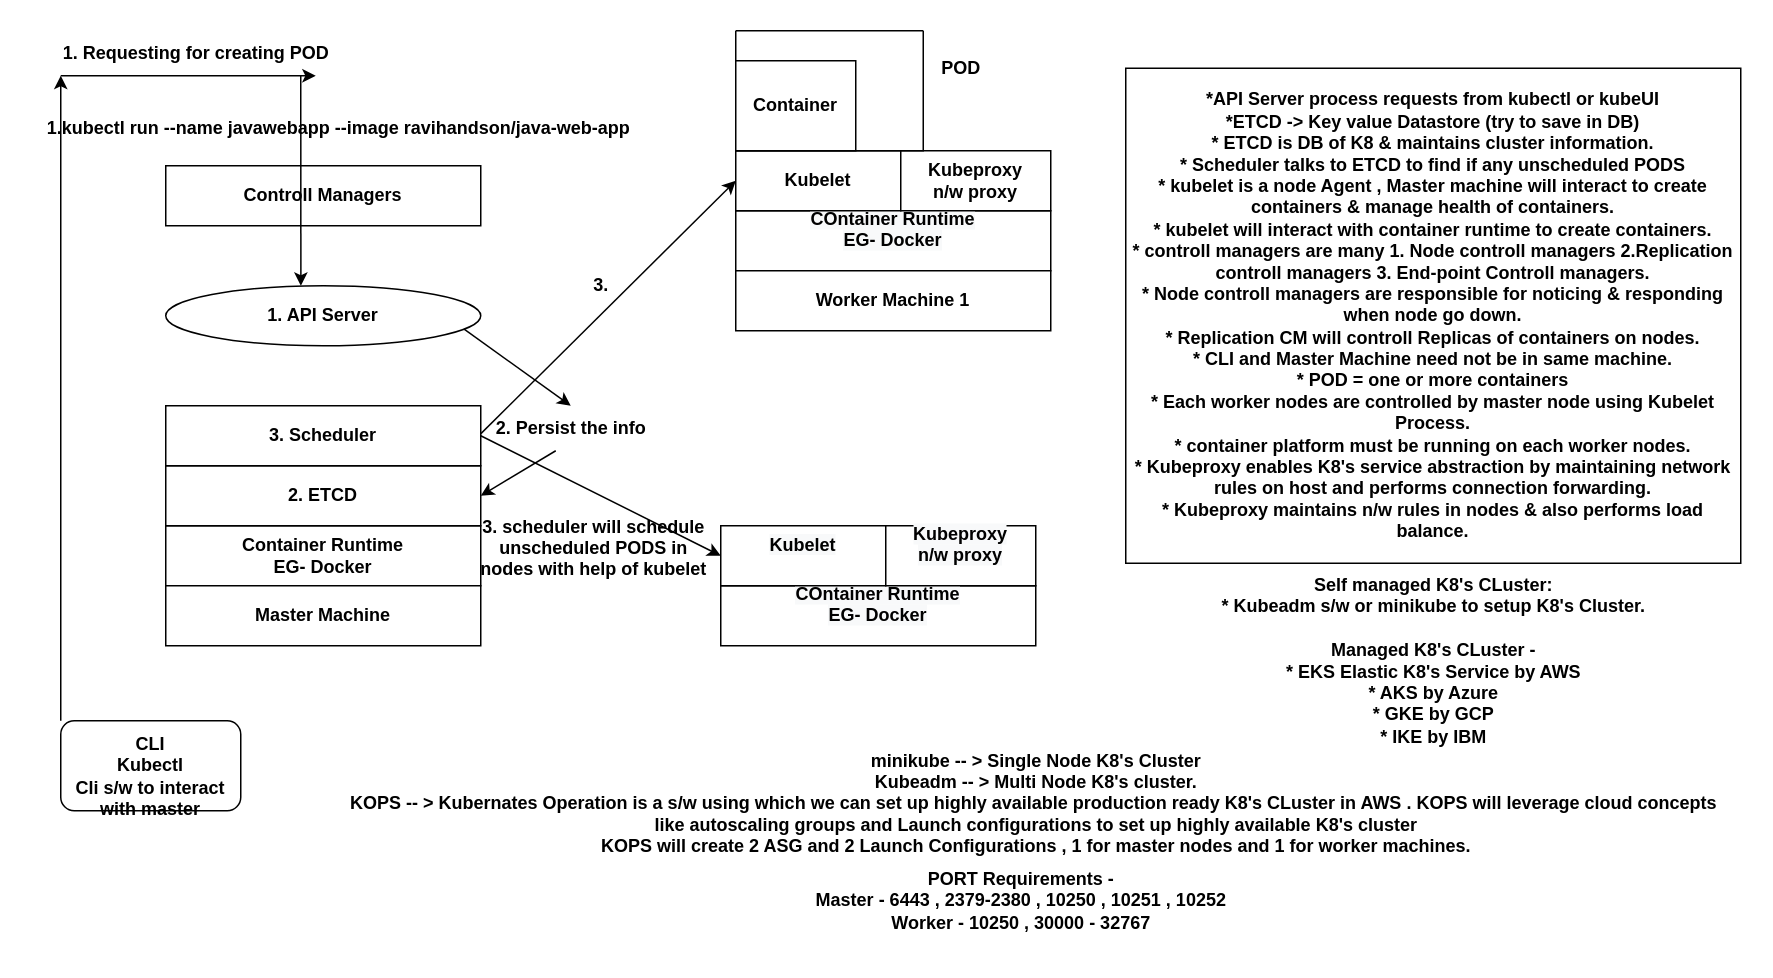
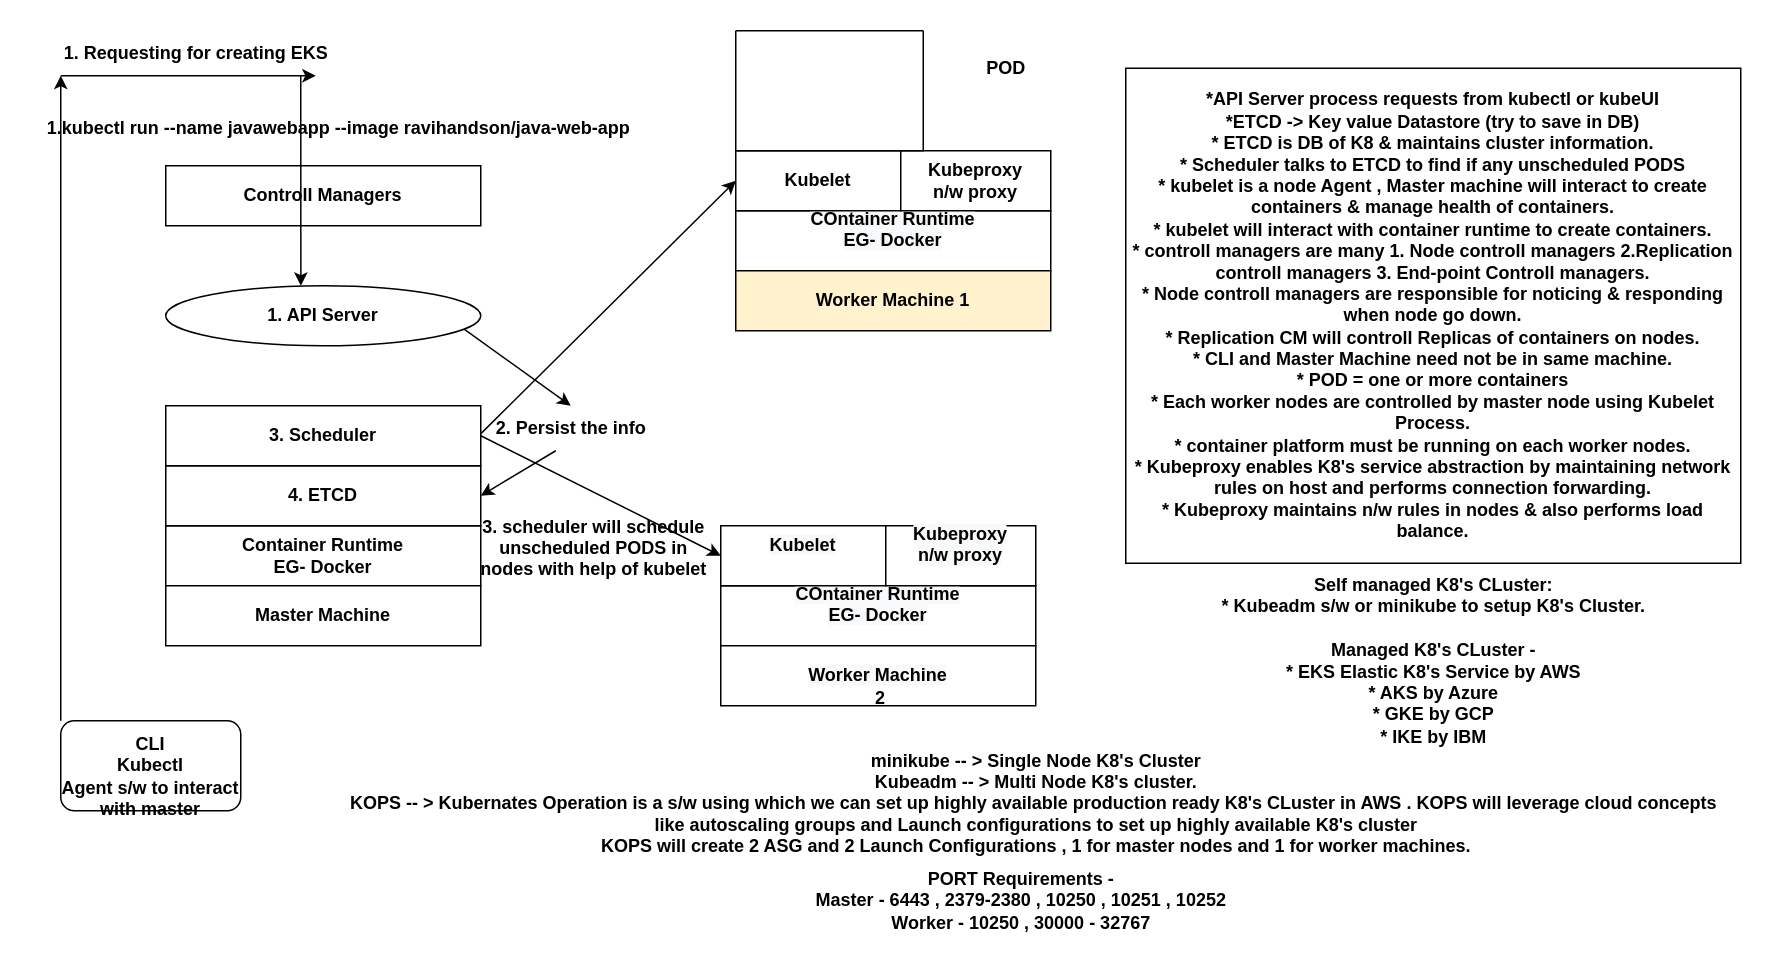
(197, 53) -> (197, 53)
(961, 68) -> (1006, 68)
(796, 106) -> none
(601, 286) -> none
(893, 301) -> (893, 301)
(323, 496) -> (323, 496)
none -> (878, 676)
(151, 766) -> (151, 766)
